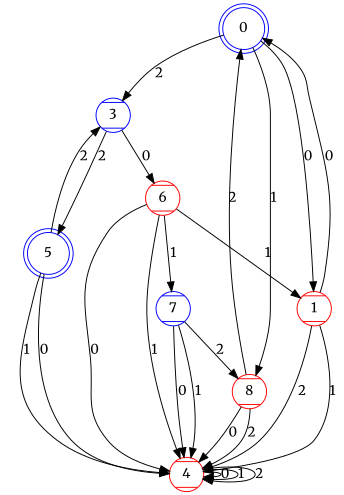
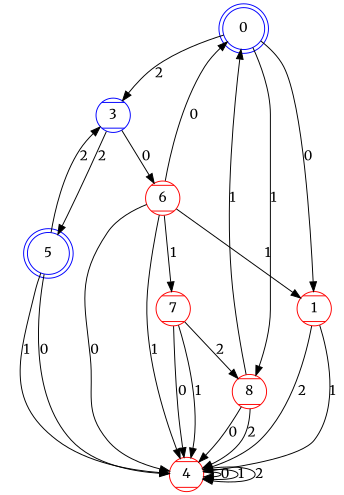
(324, 160) -> (184, 111)
(233, 198) -> (233, 198)
(173, 309) -> (173, 309)
